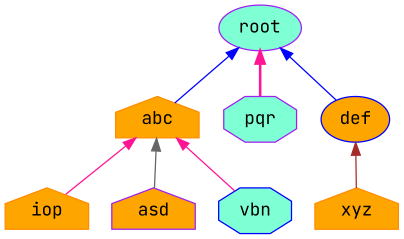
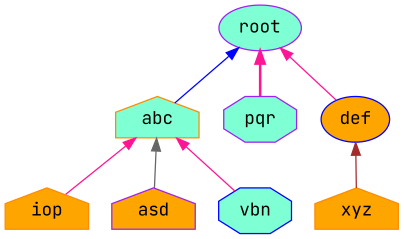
(313, 78) -> (313, 78)
(157, 119) -> (157, 119)
